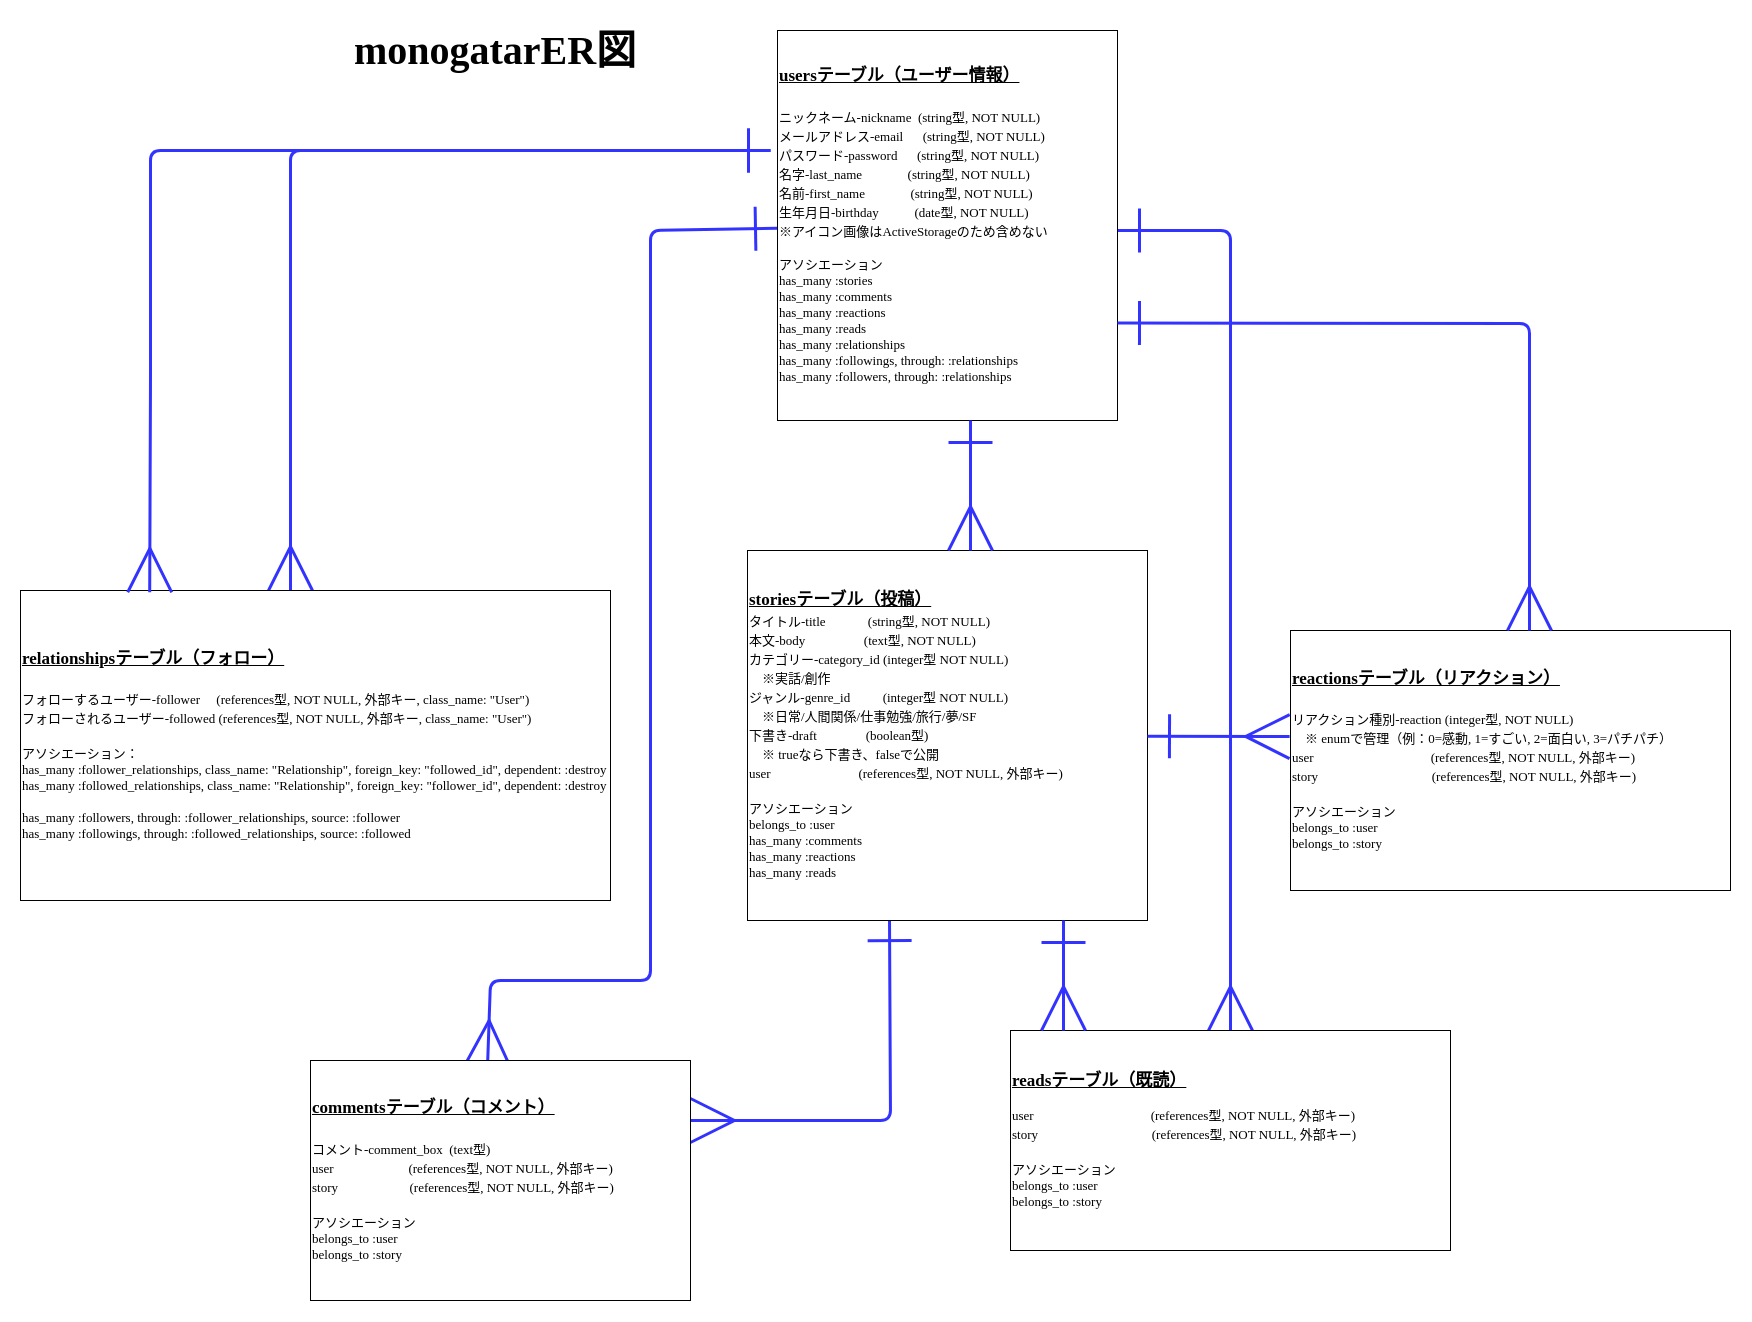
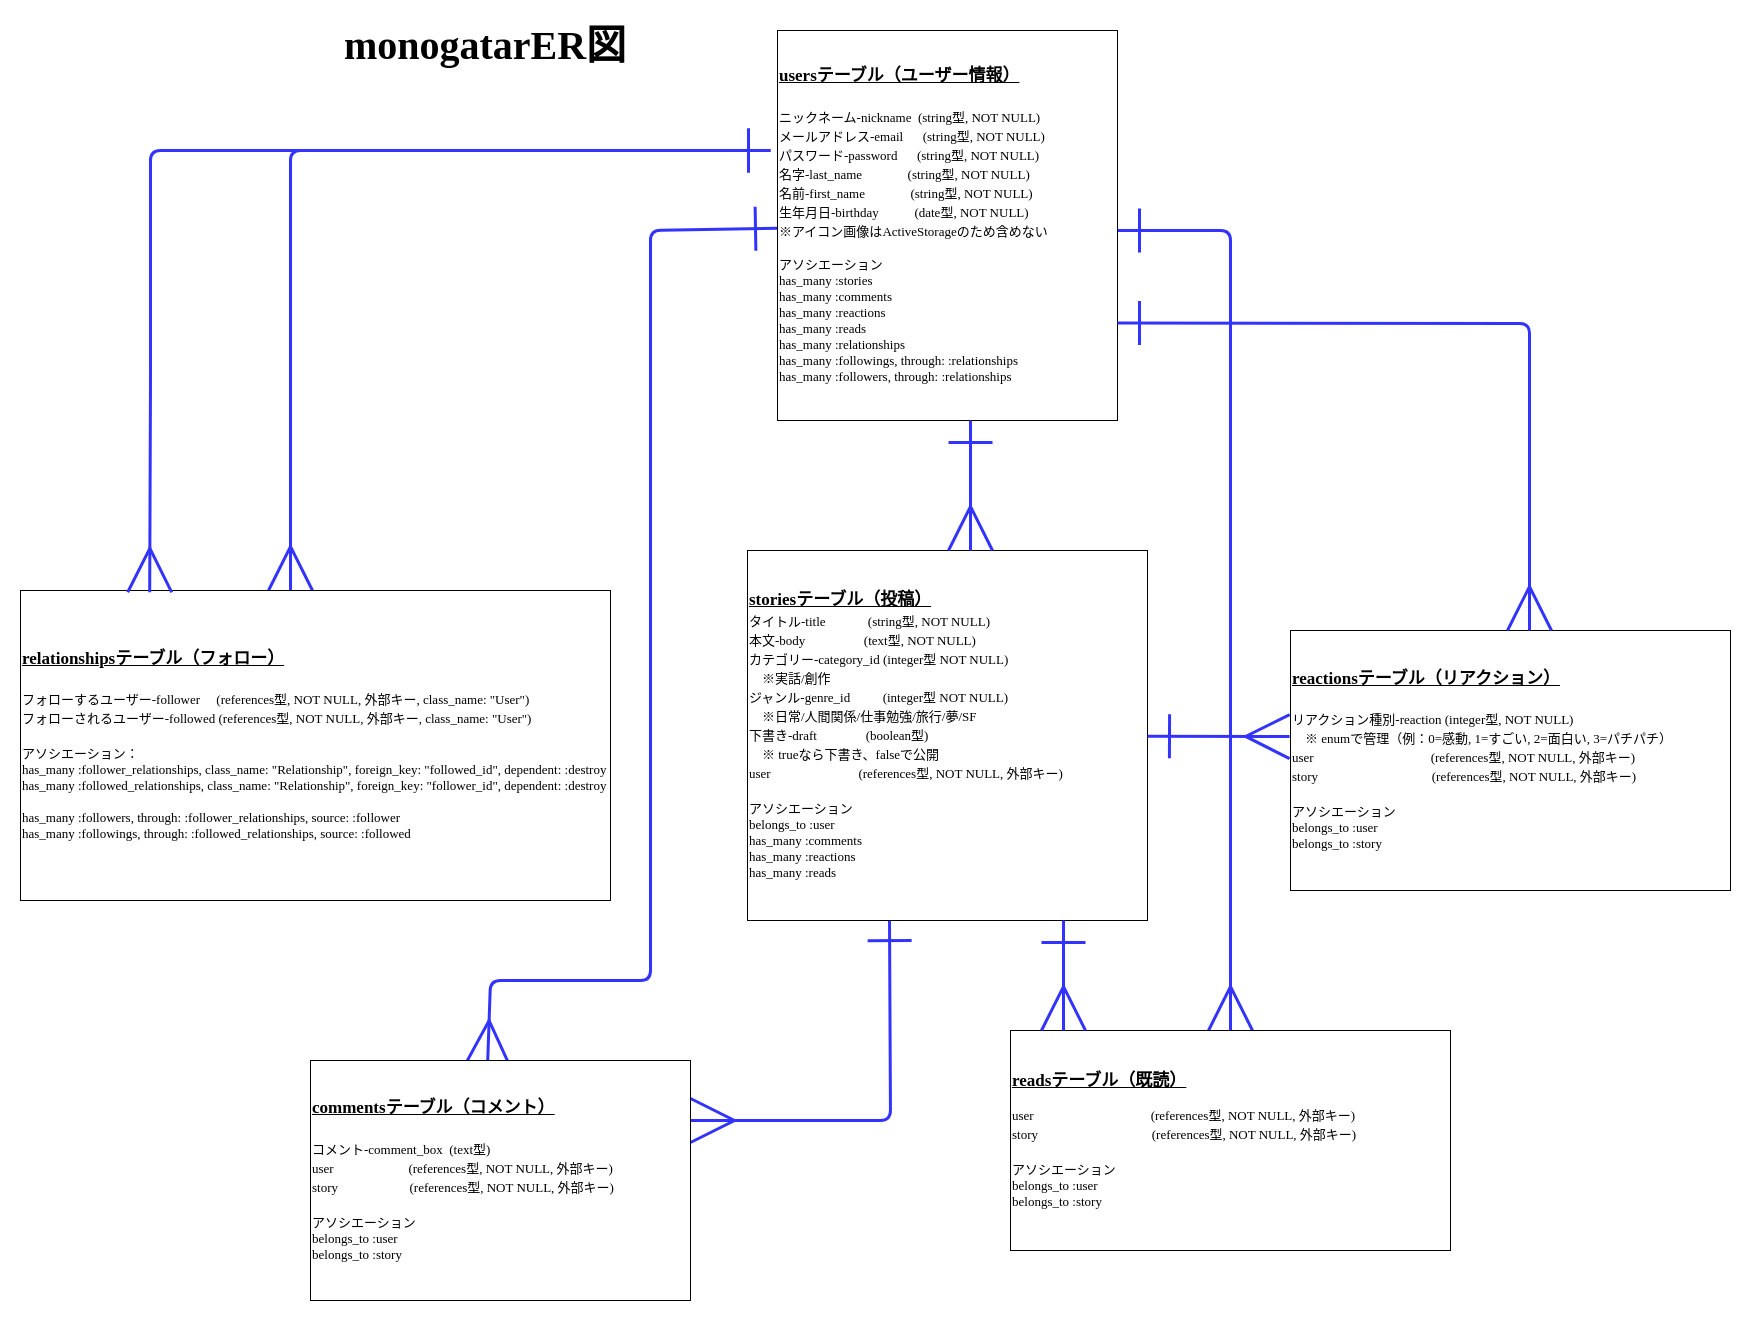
(496, 51) -> (486, 46)
